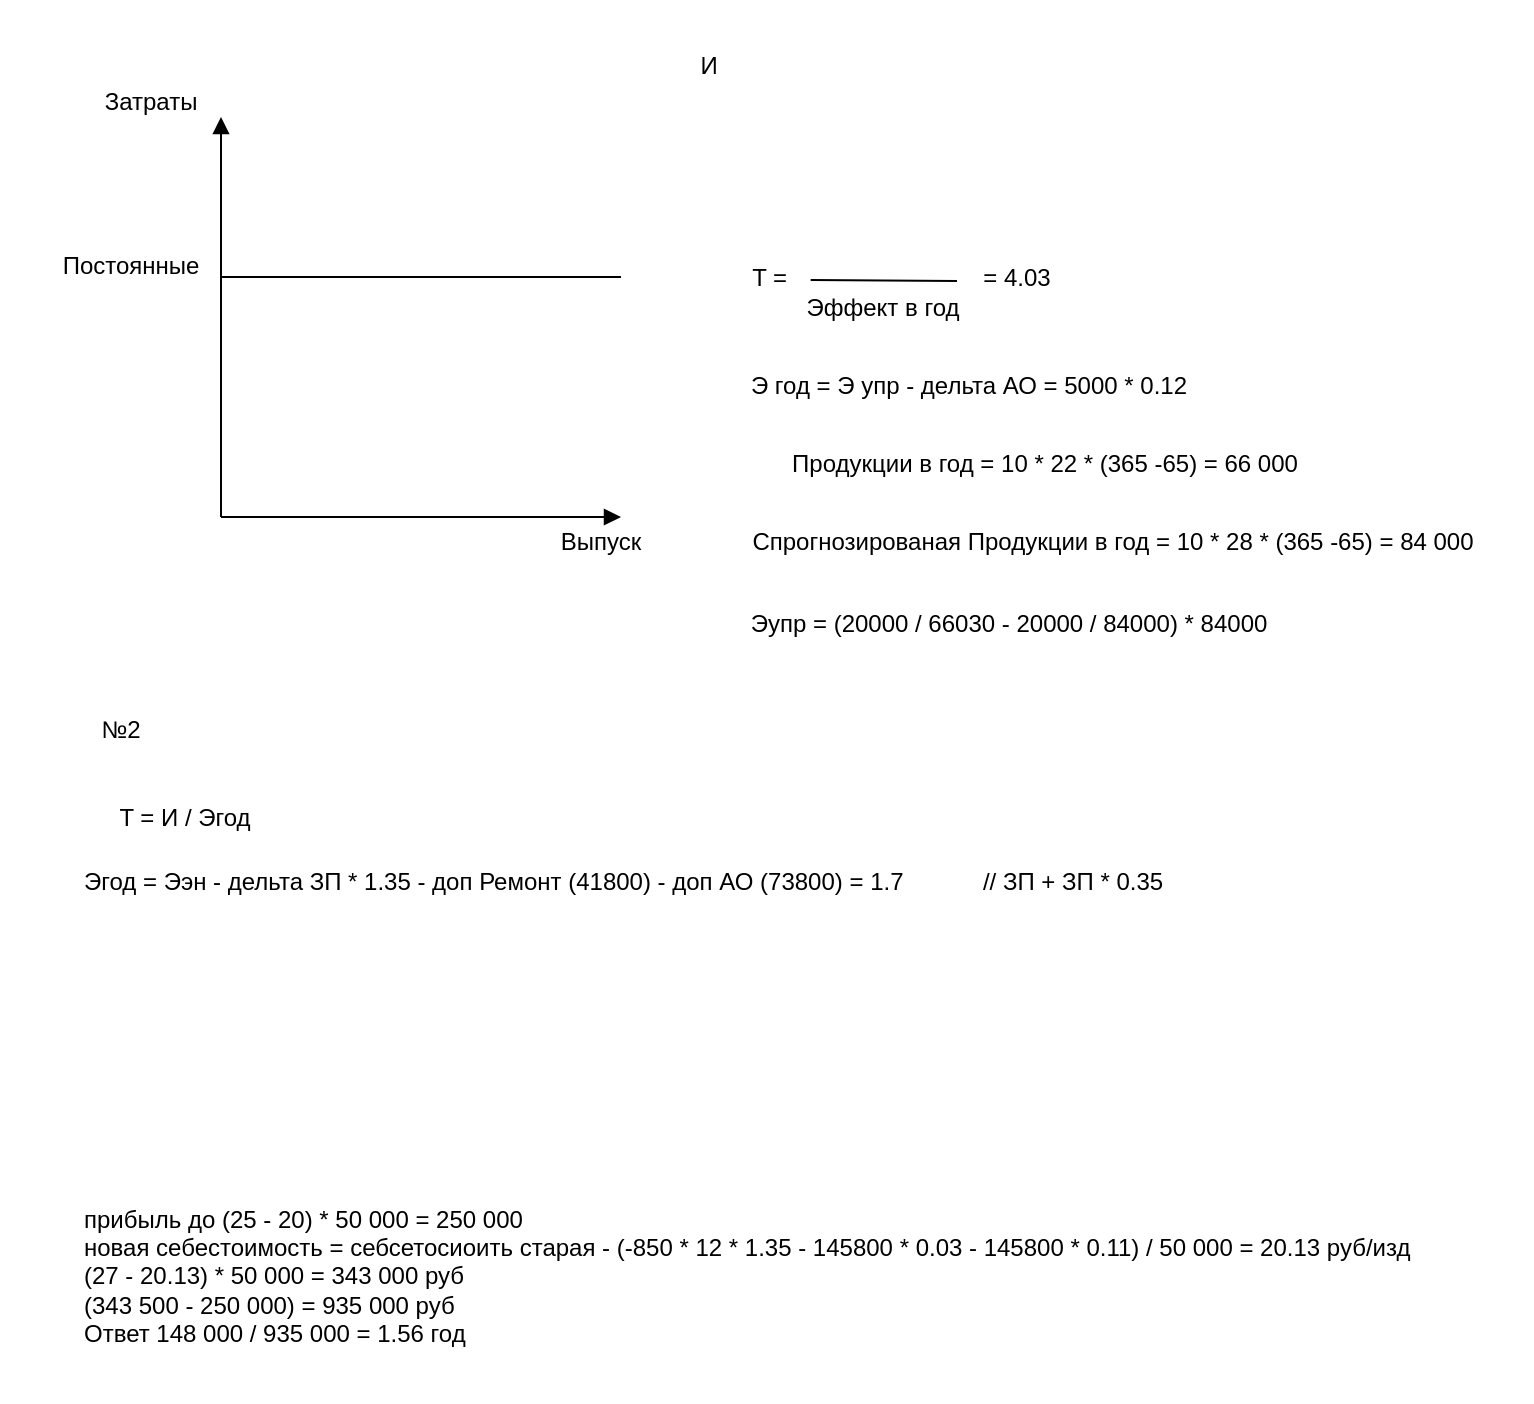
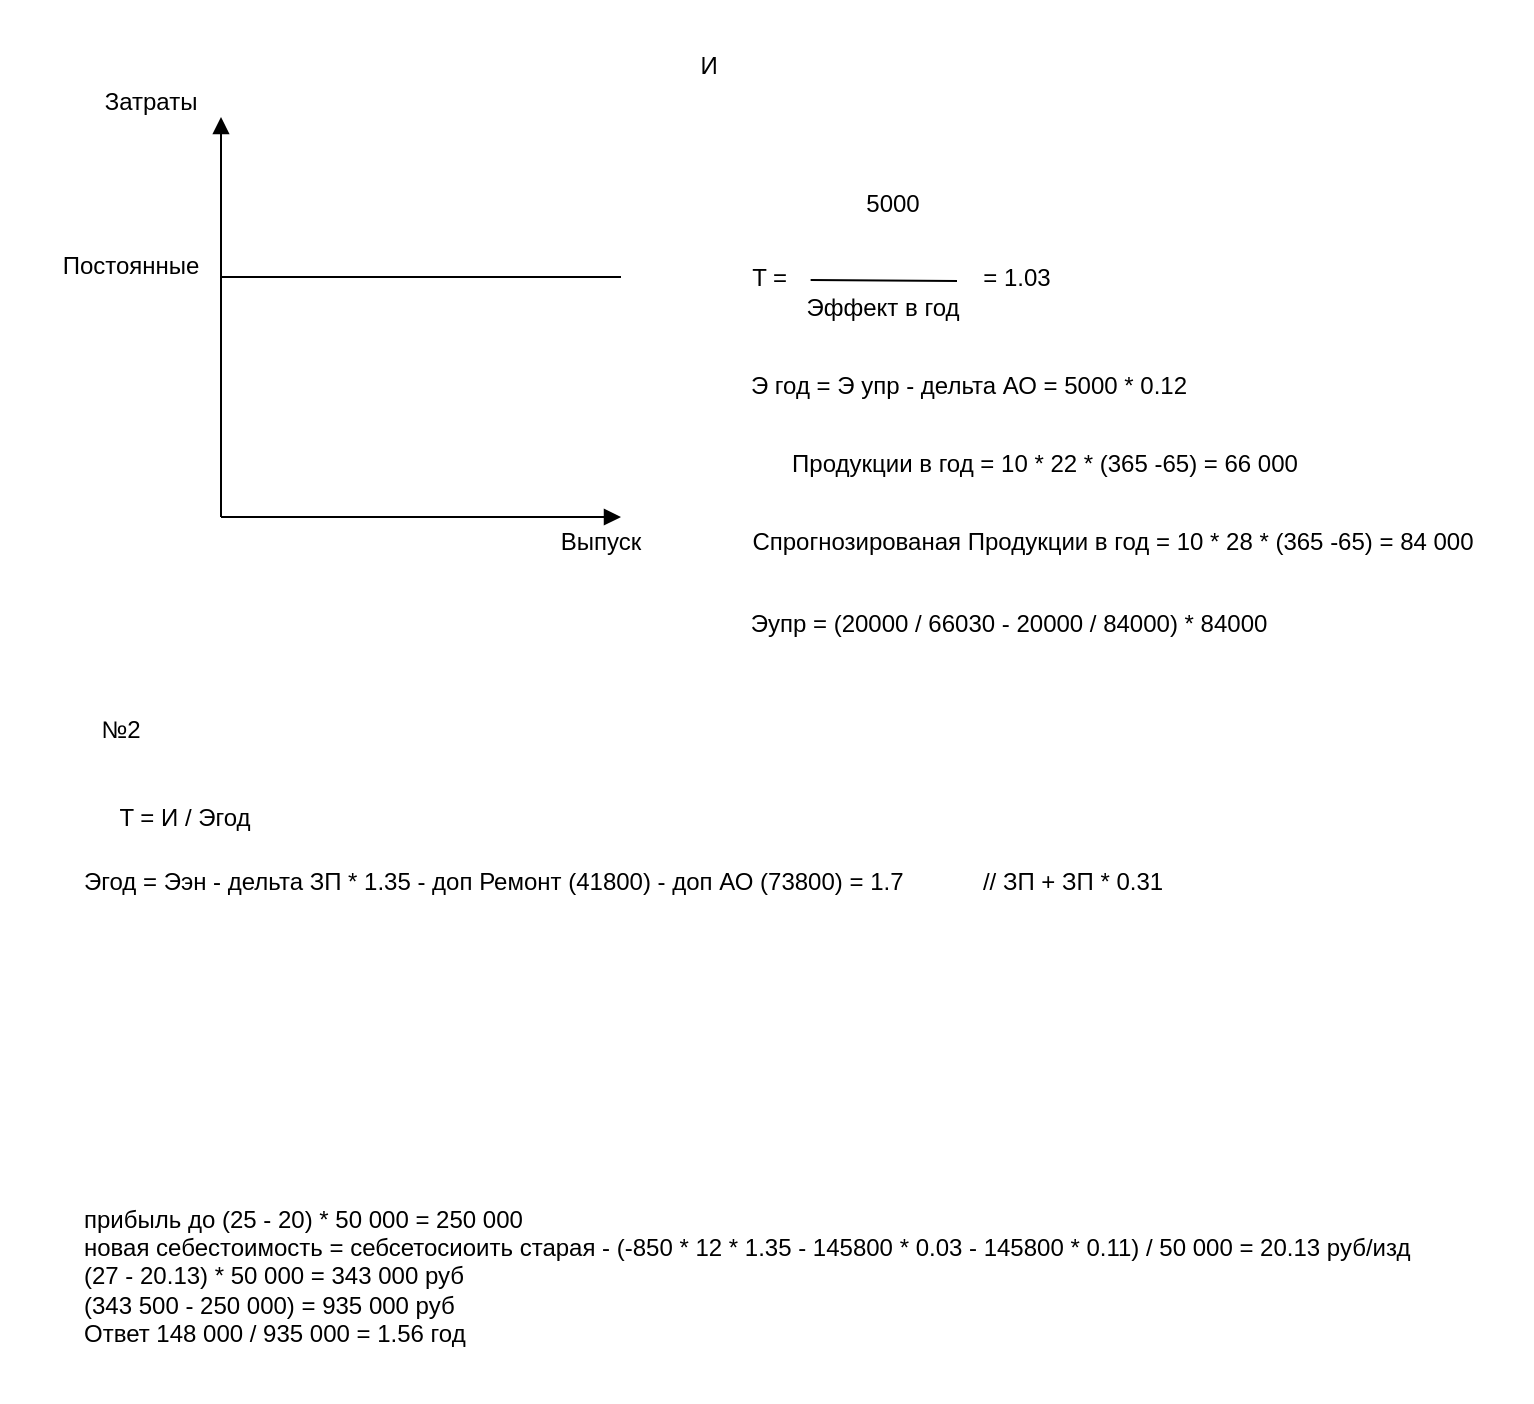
none -> (892, 205)
(1018, 279) -> (1018, 279)
(1074, 883) -> (1074, 883)
